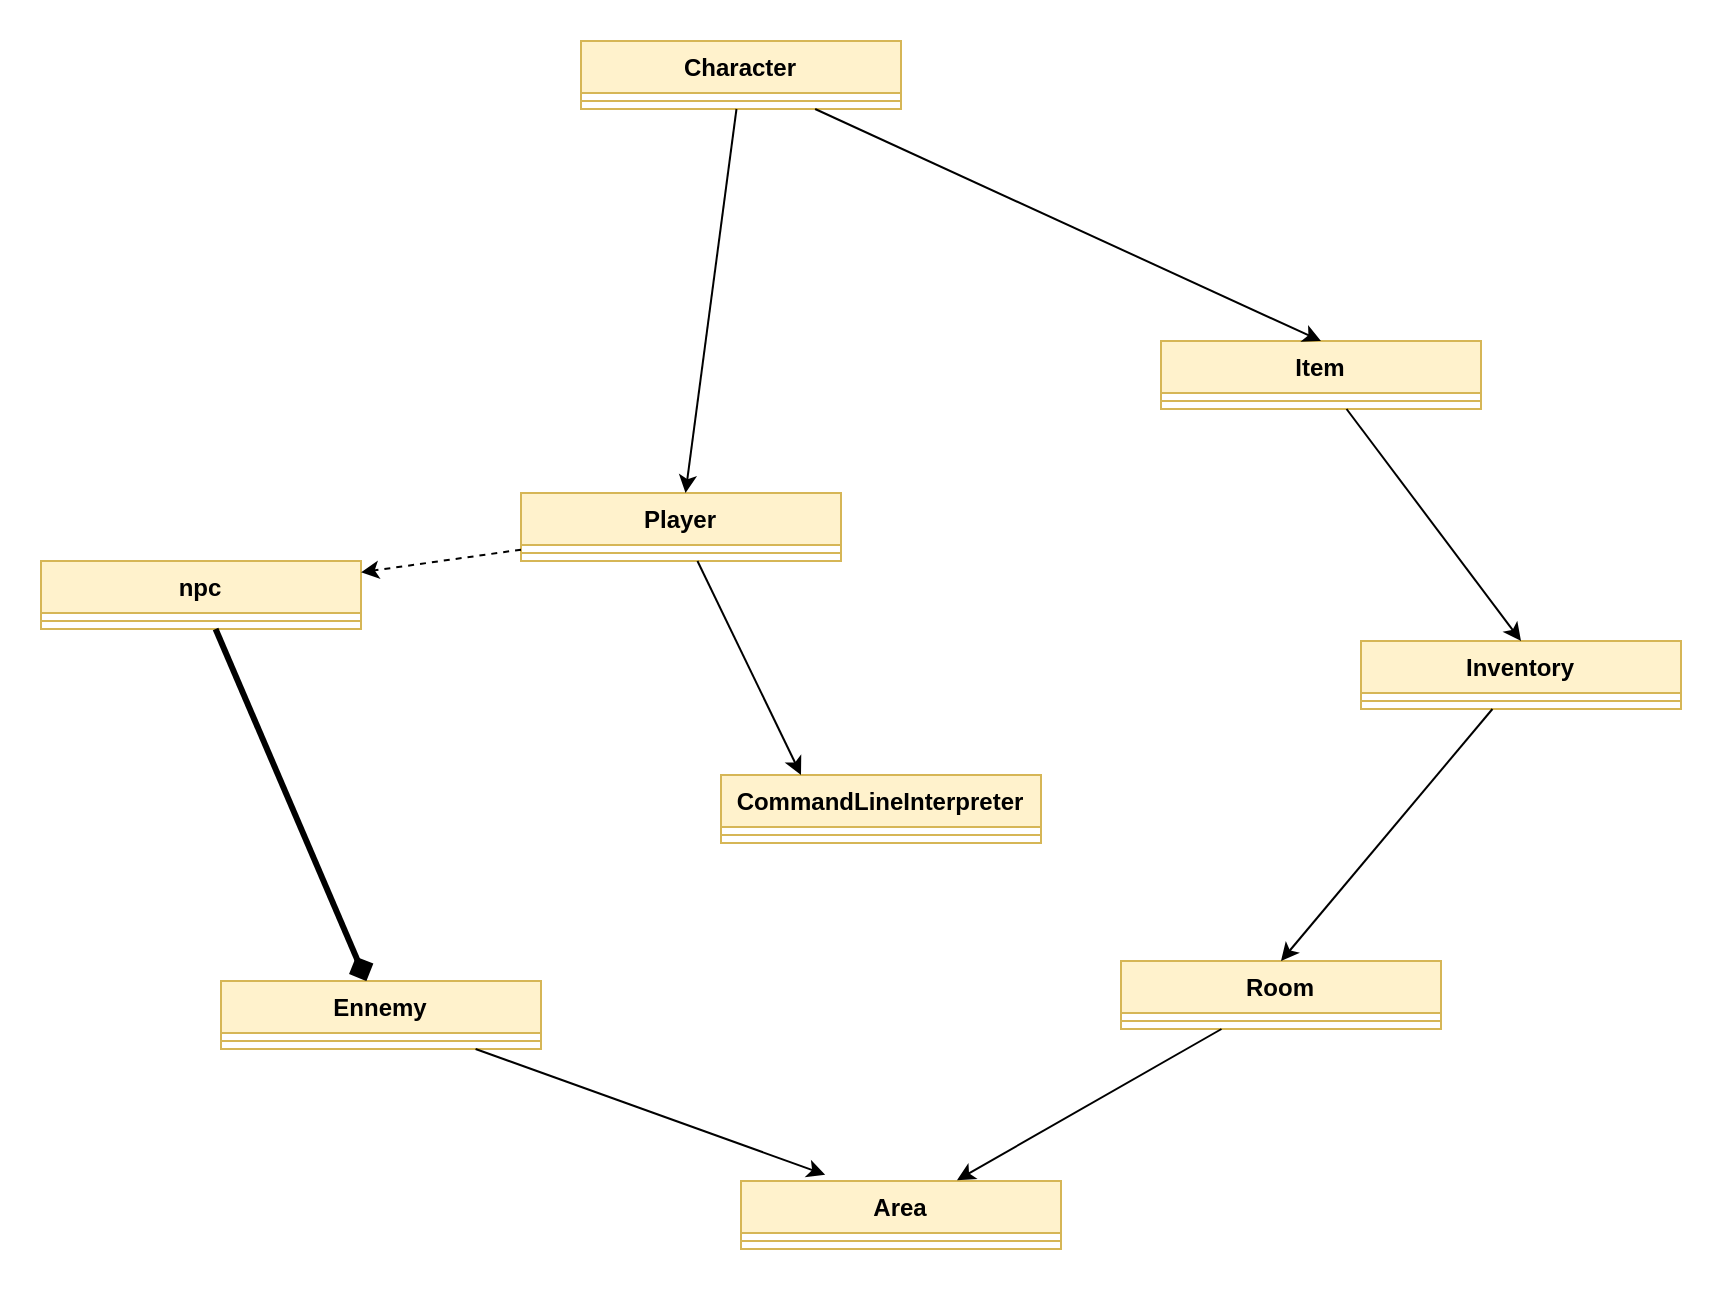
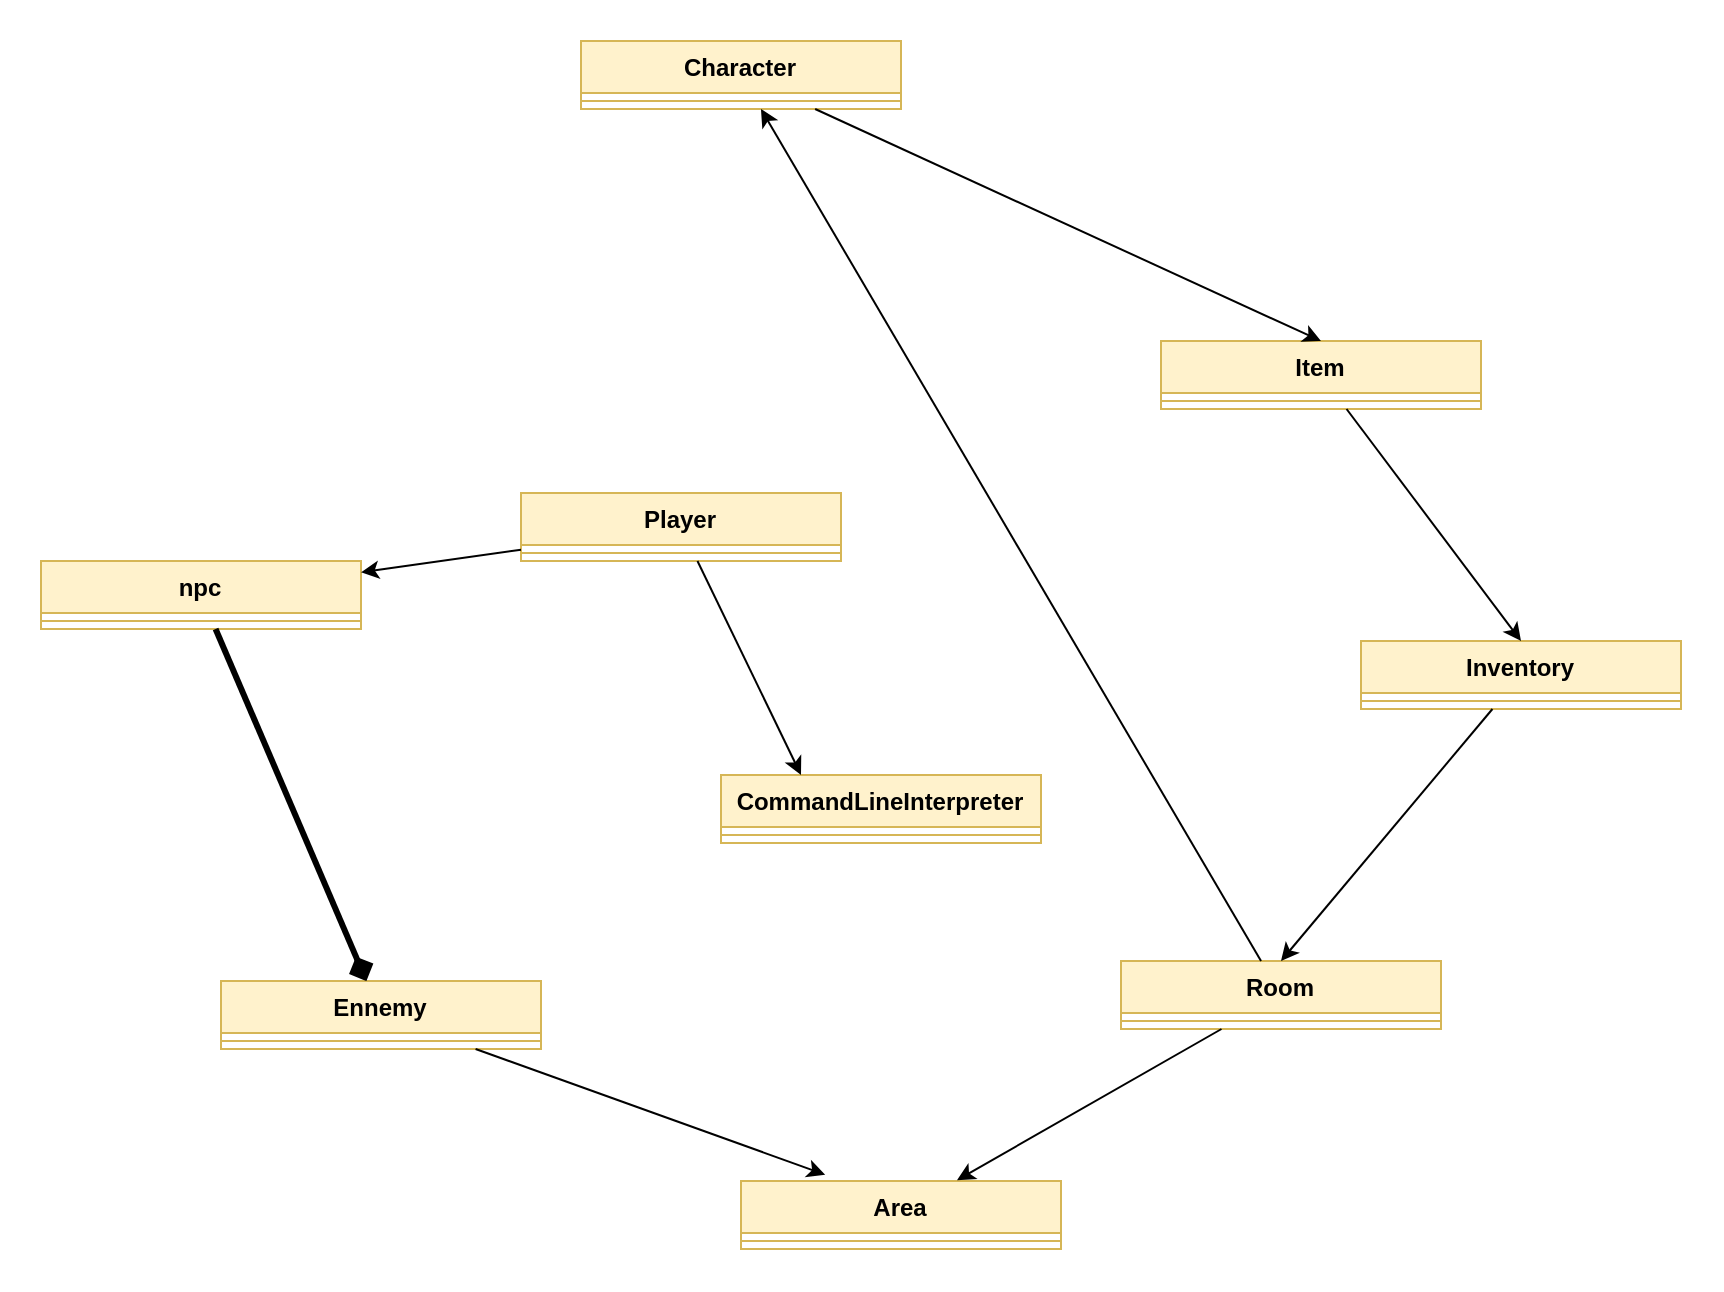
(712, 297) -> none
none -> (1014, 541)
(445, 560) -> (445, 560)
